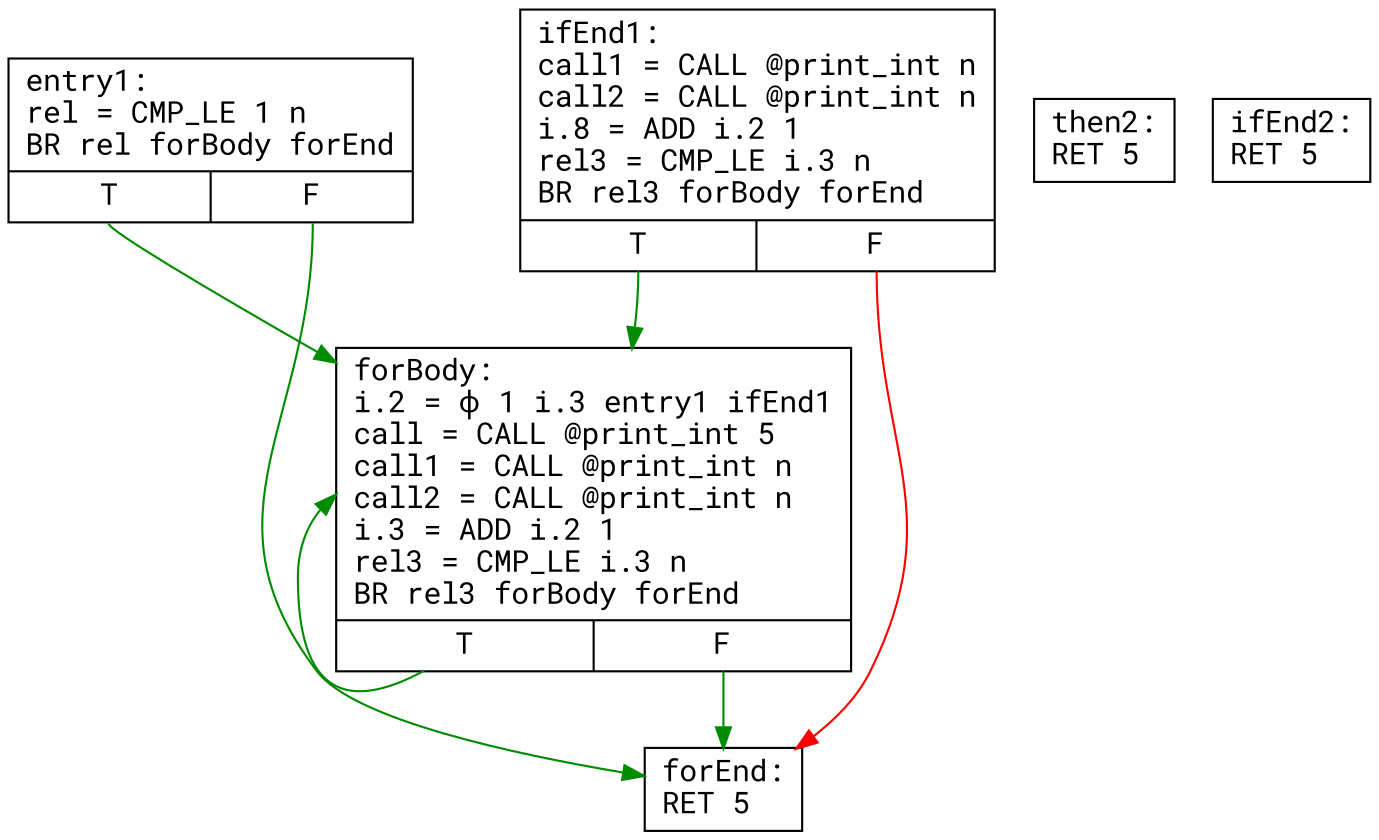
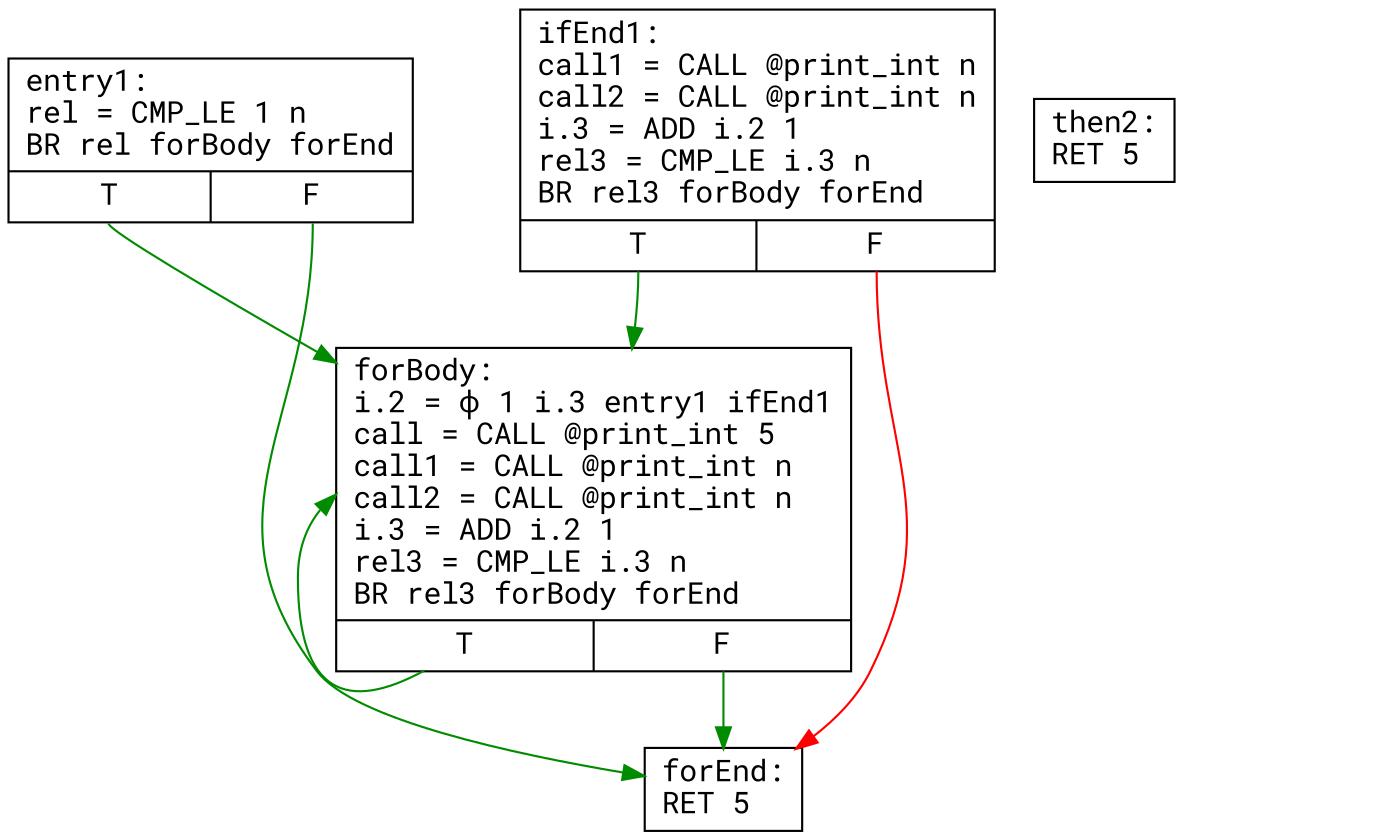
(669, 130) -> (669, 130)
(1292, 140) -> none
